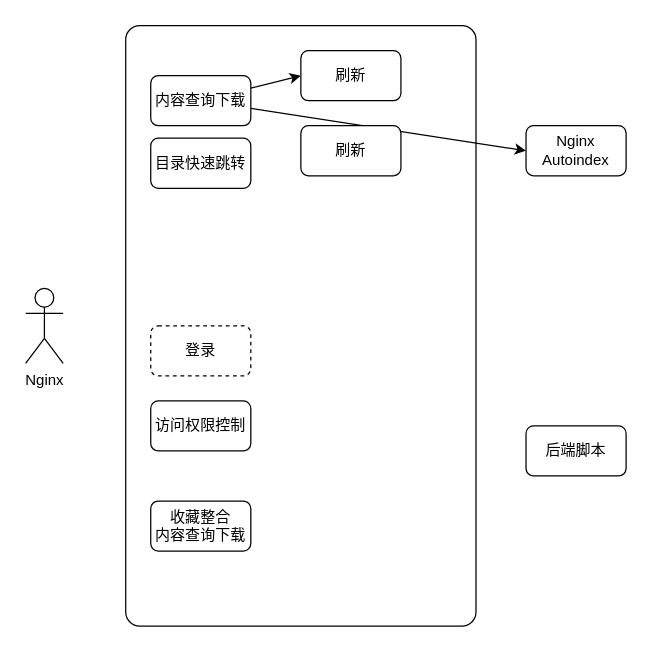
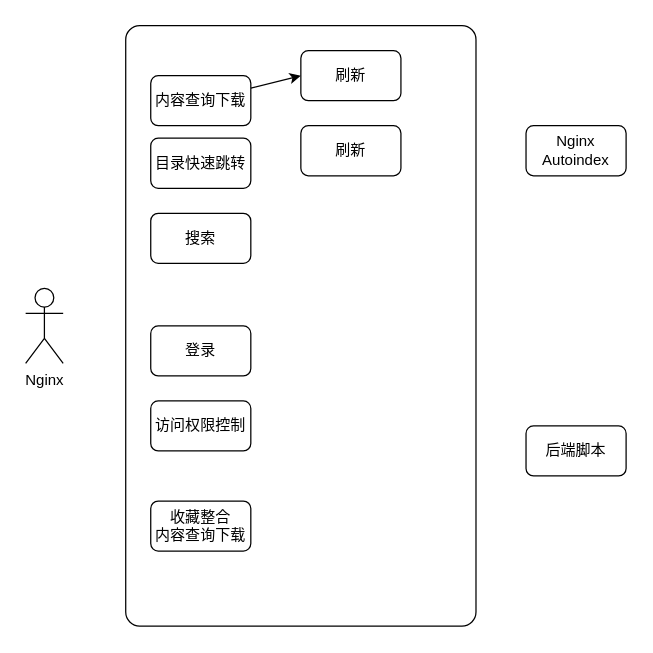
(458, 140) -> none
none -> (201, 238)
(201, 351) -> (201, 351)
